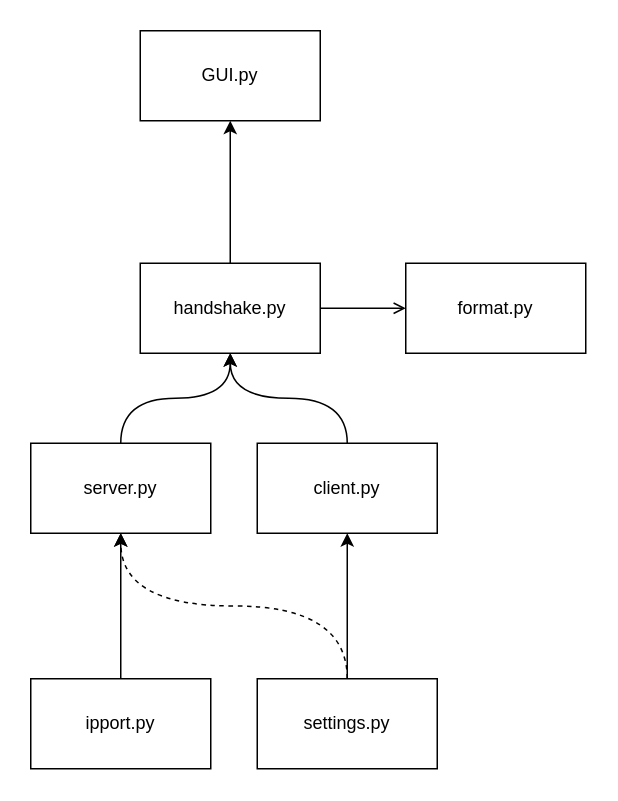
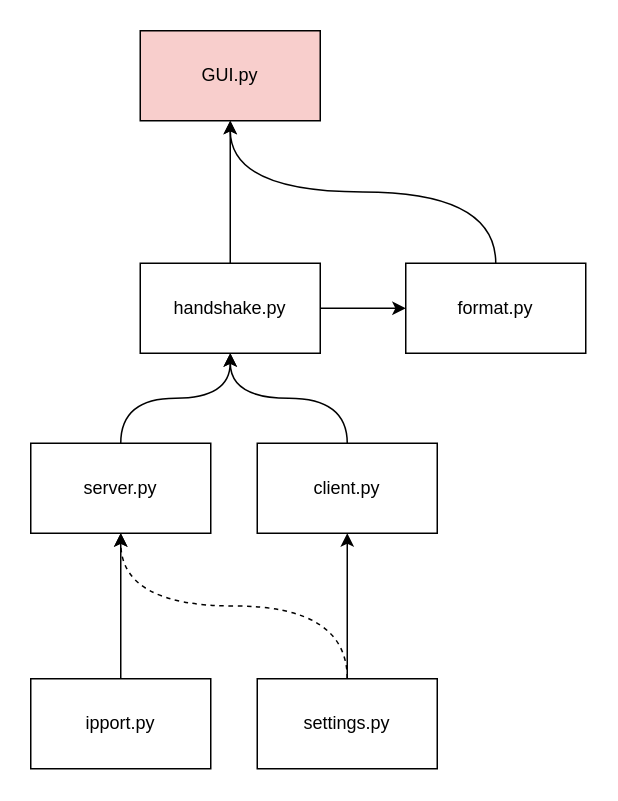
(230, 76) -> (230, 76)
none -> (372, 192)
(396, 308) -> (394, 308)
